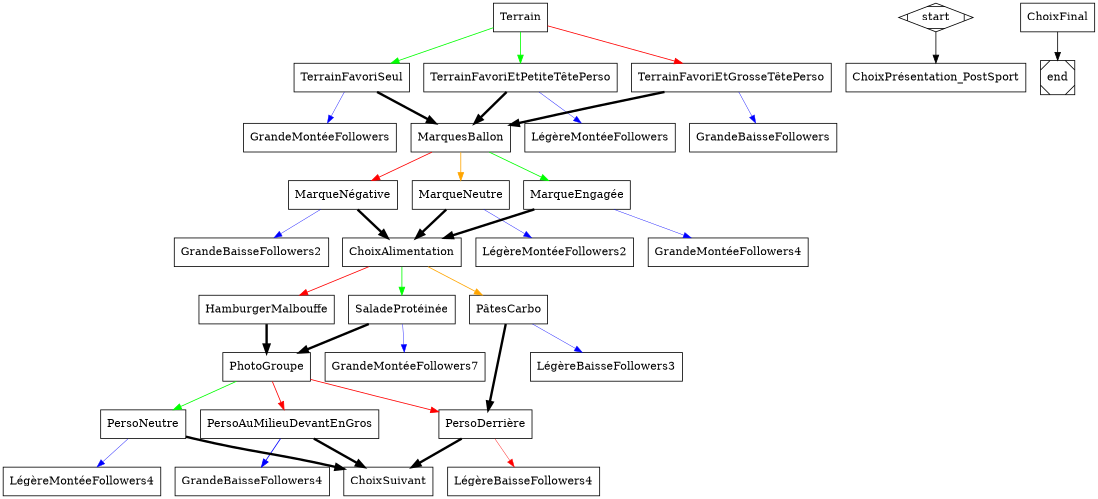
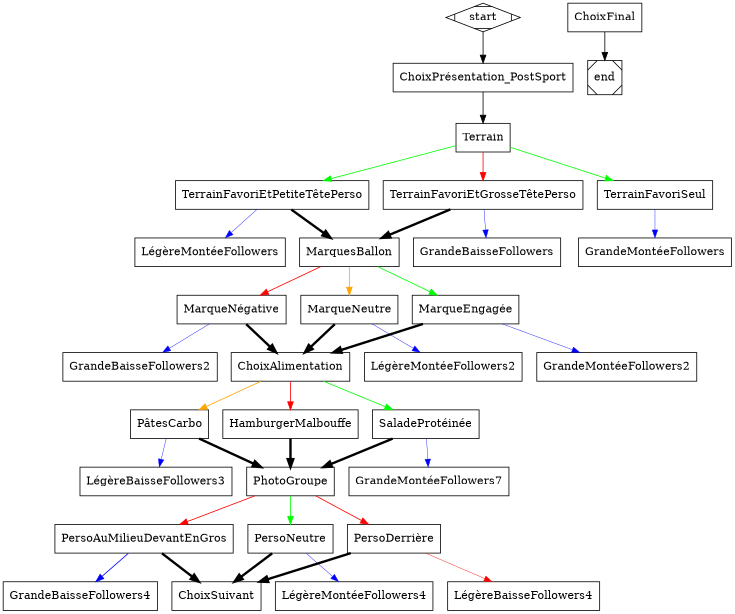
none -> (483, 104)
(403, 106) -> none
(728, 252) -> (617, 367)
(498, 363) -> (226, 451)
